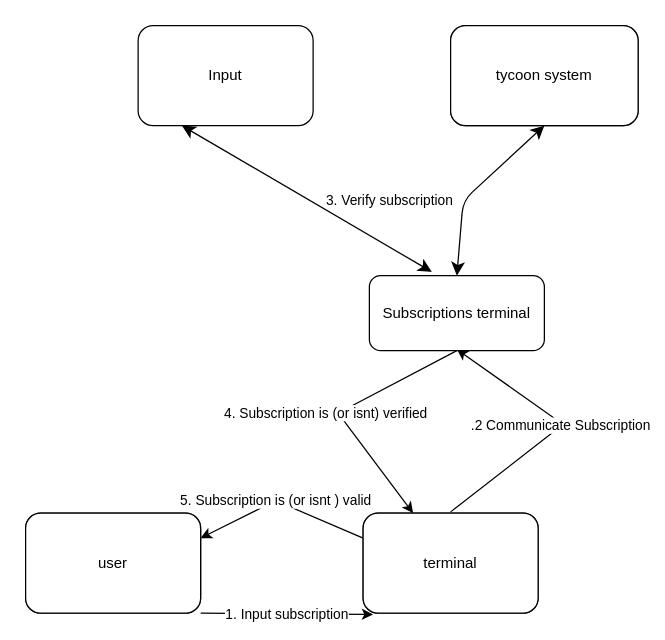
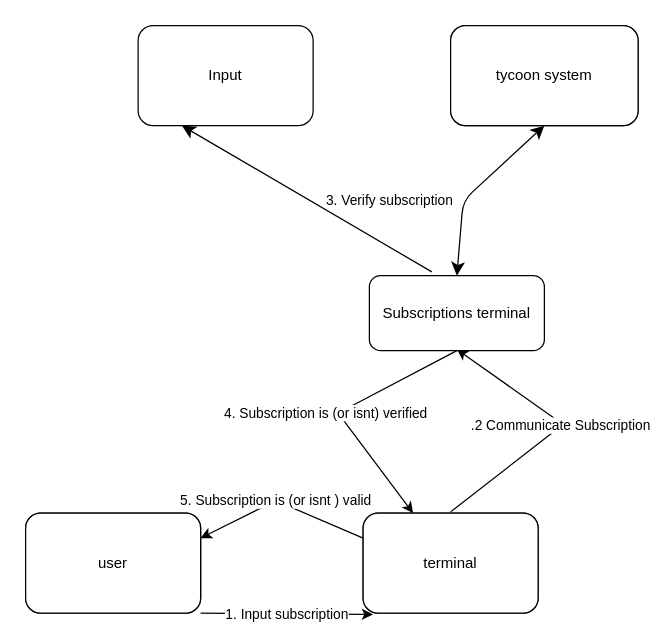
(422, 266) -> (425, 268)
